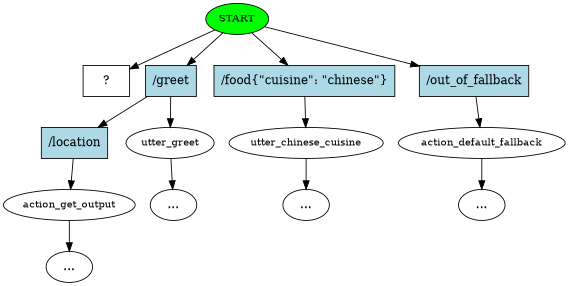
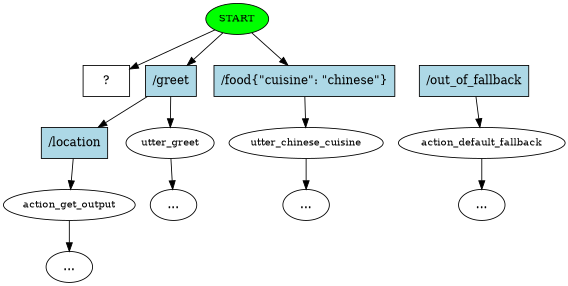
(338, 45) -> none
